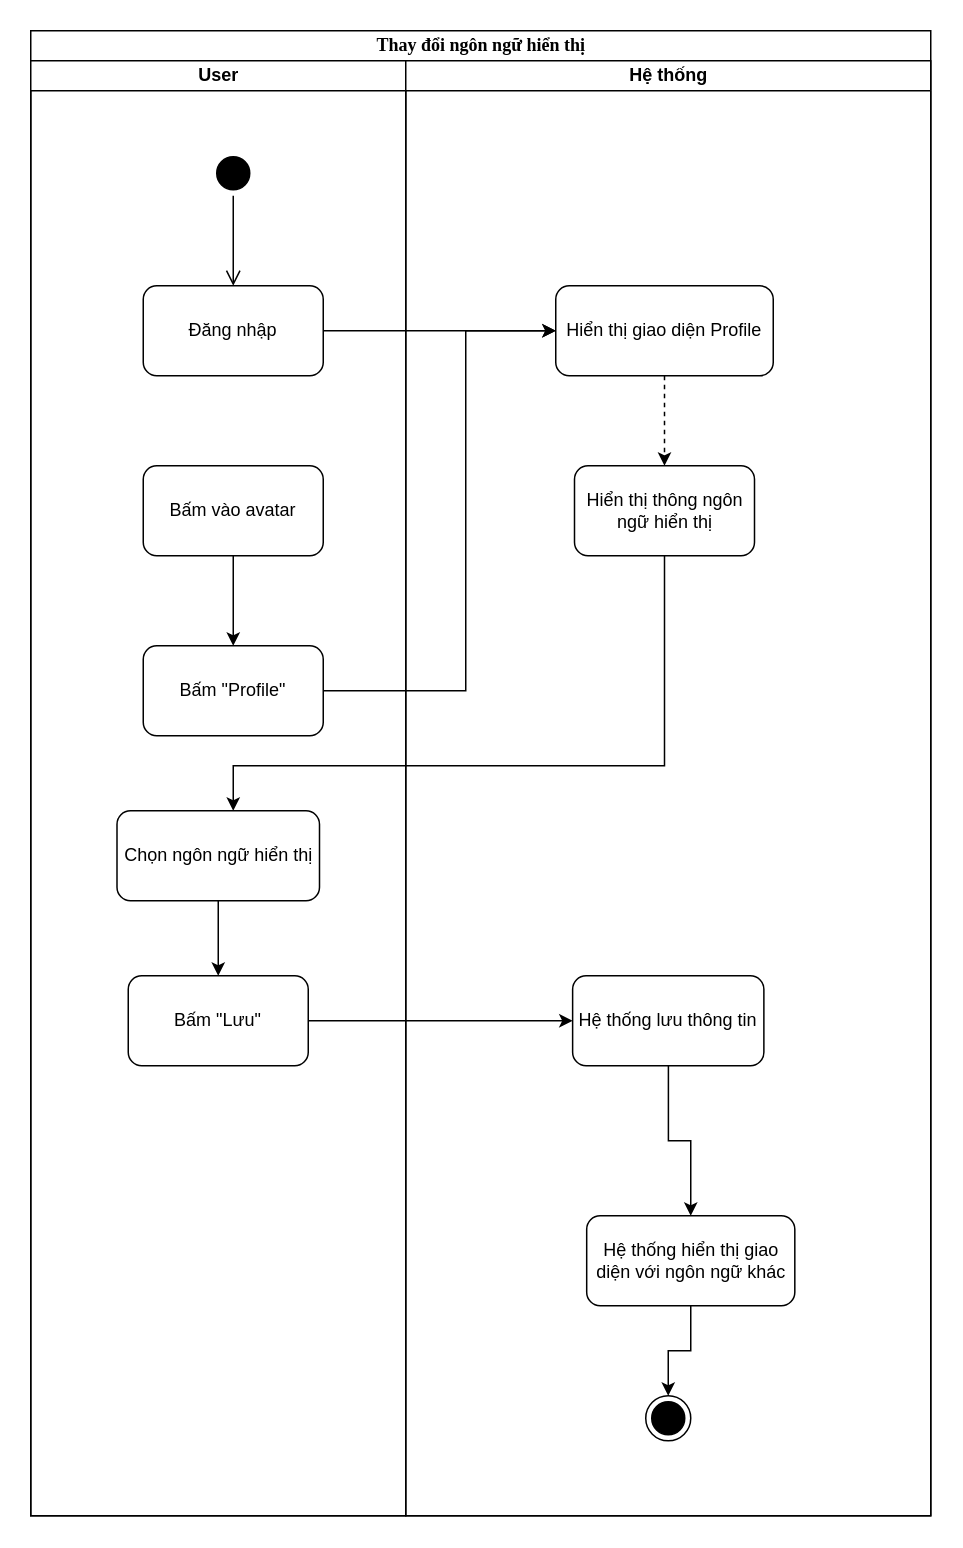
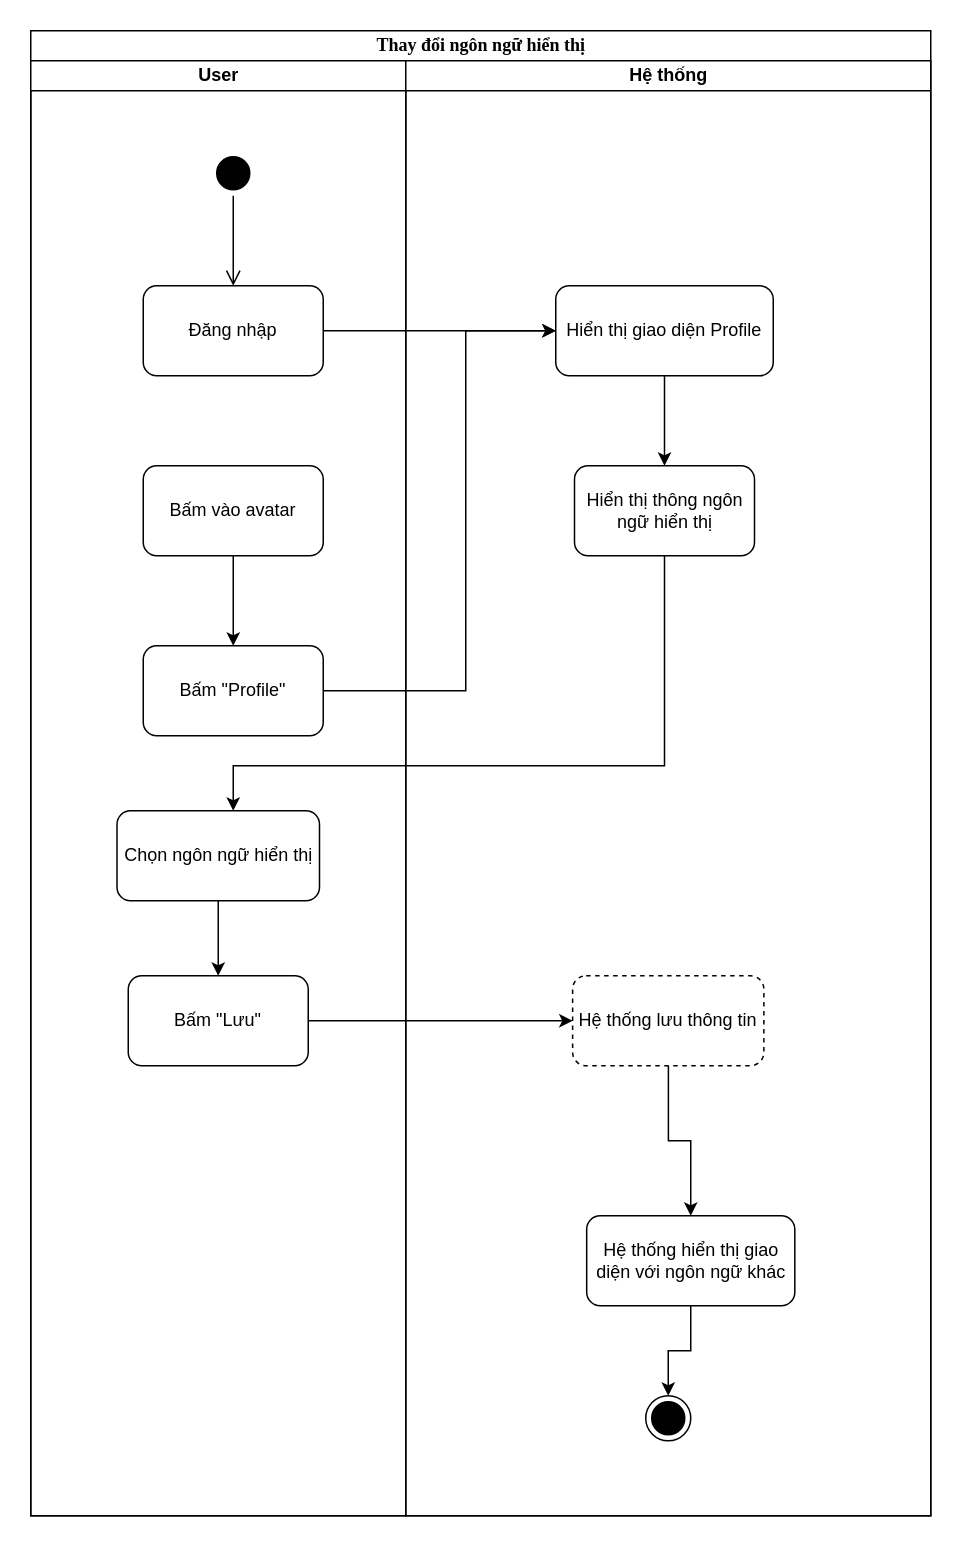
(665, 417) -> (665, 417)
(668, 1021) -> (668, 1021)
